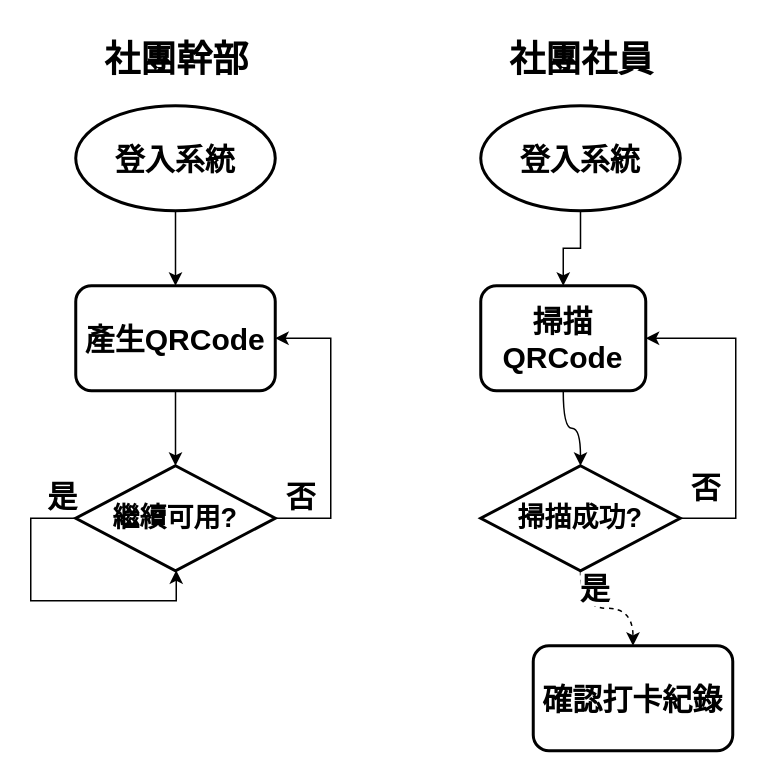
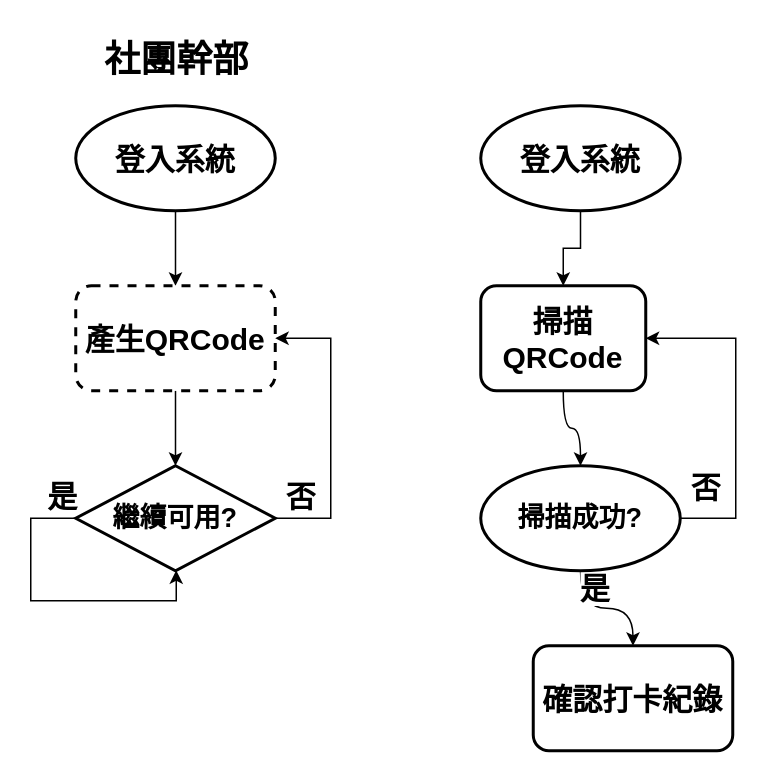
(581, 61) -> none
(176, 338) -> (176, 338)
(581, 518) -> (581, 518)
(617, 610) -> (617, 610)
